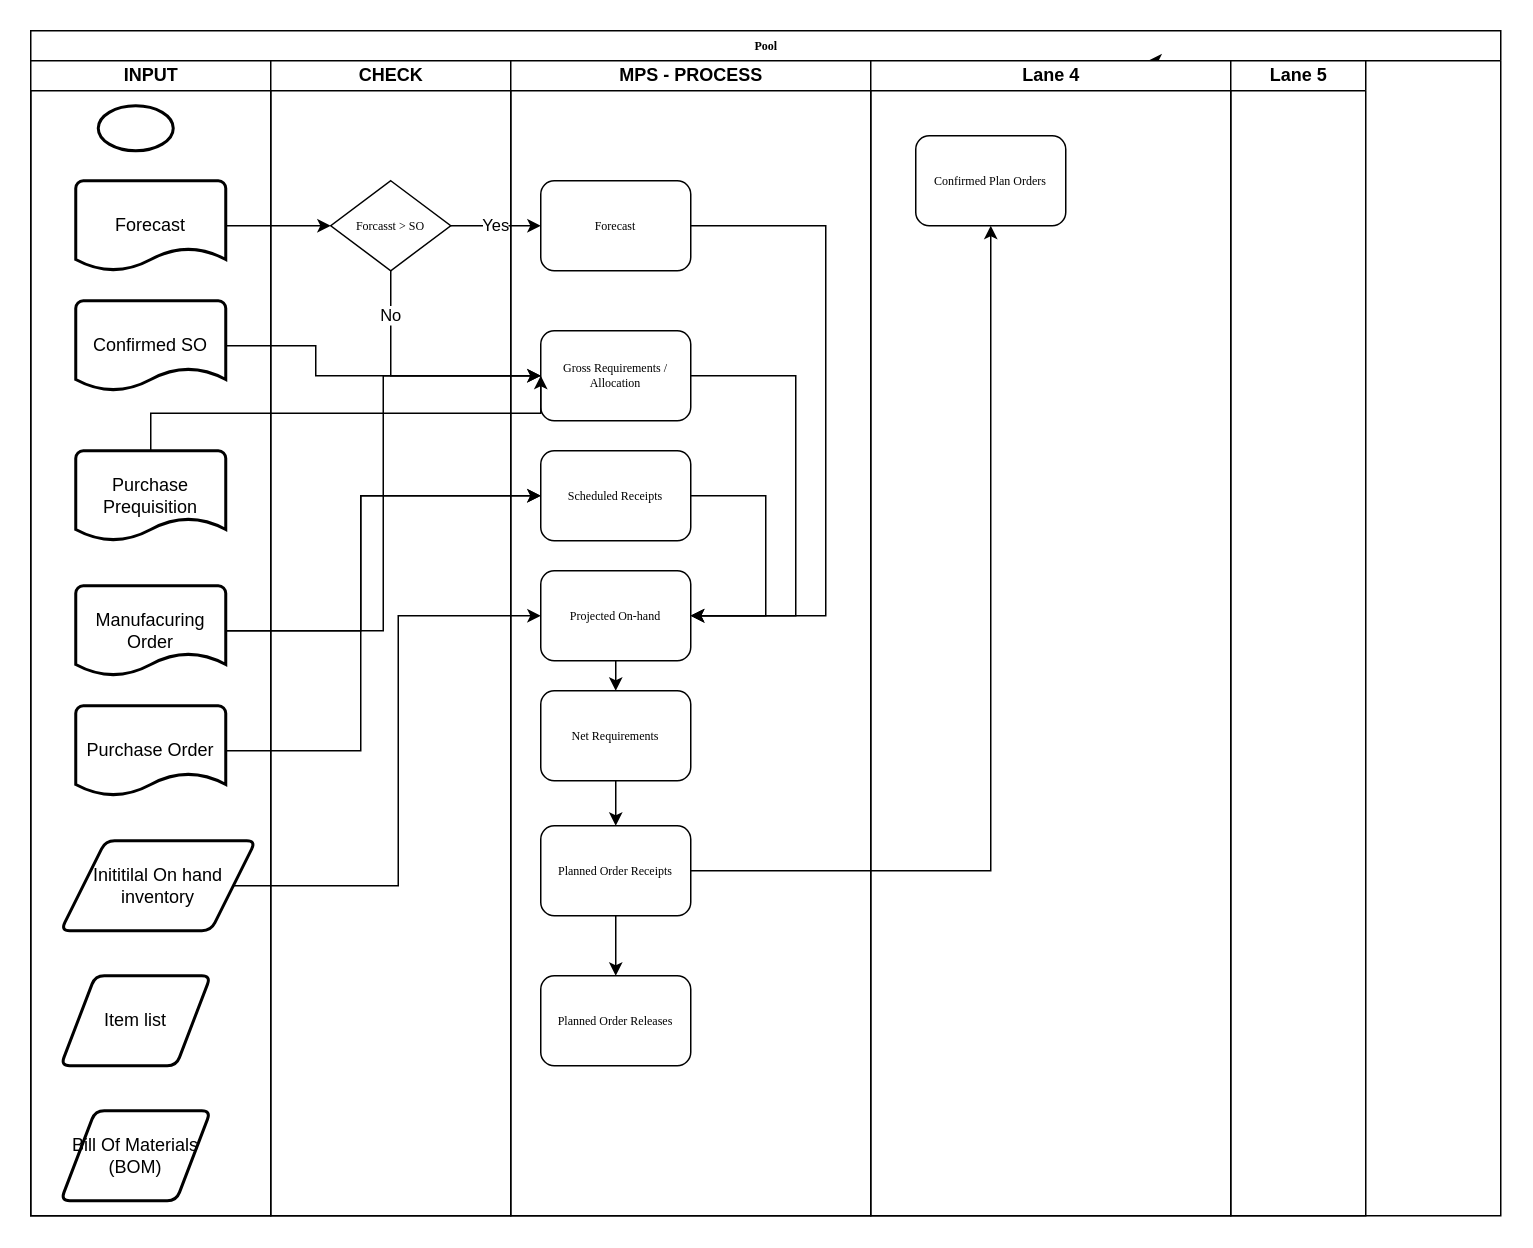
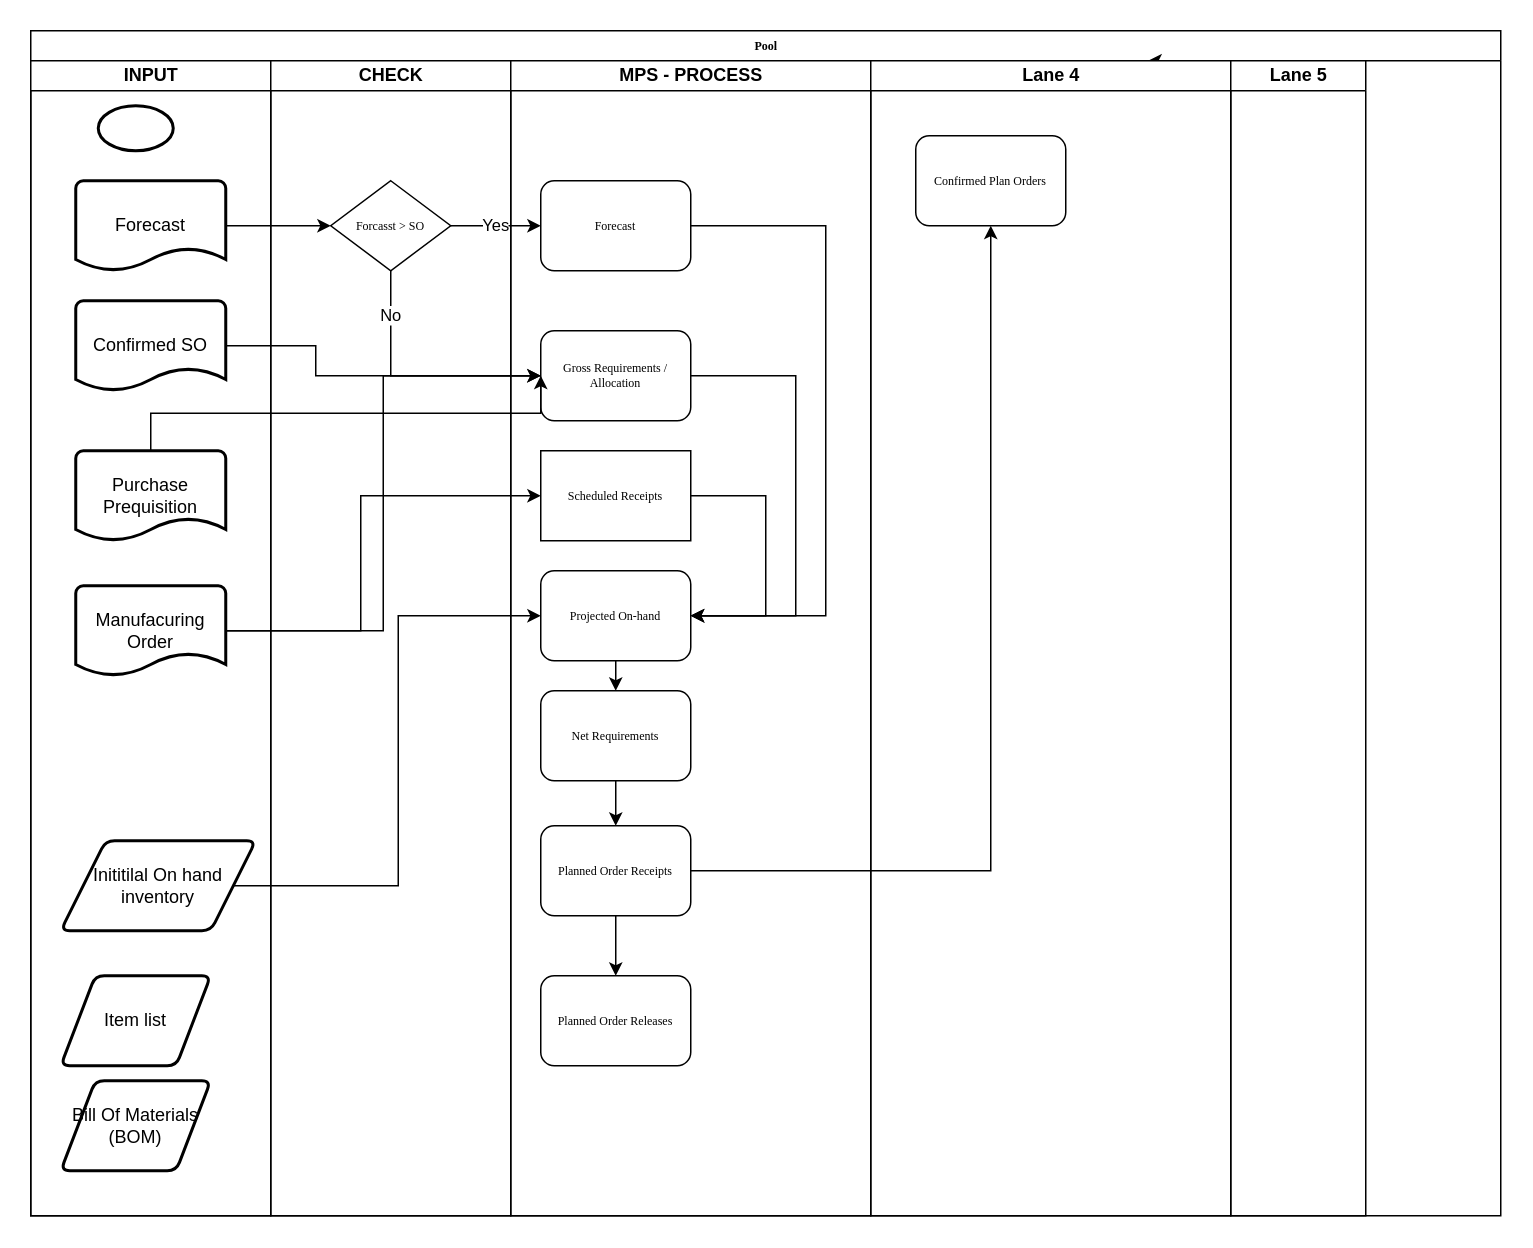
(616, 496) -> (616, 496)
(151, 751) -> none
(352, 751) -> none
(136, 1156) -> (136, 1126)
